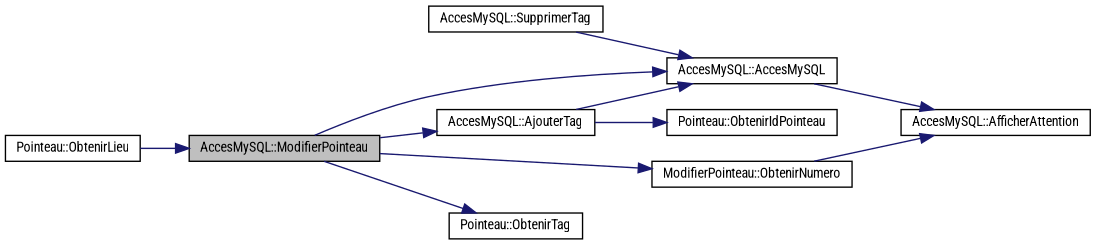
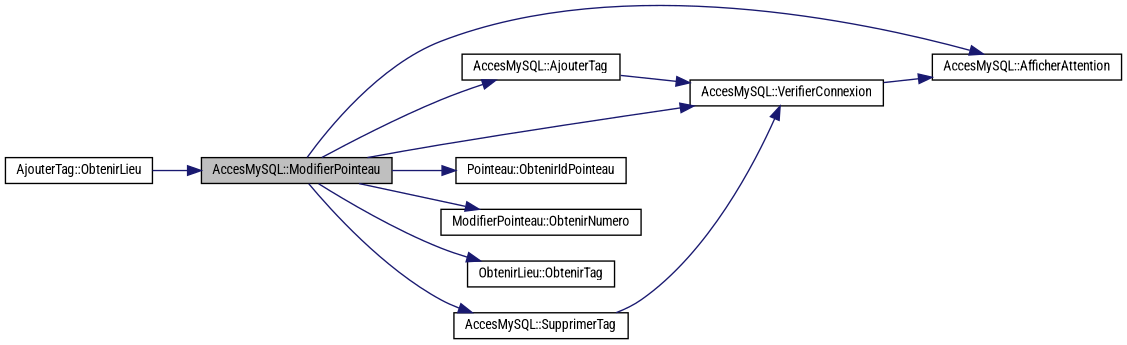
(752, 71) -> (787, 93)
(624, 122) -> (417, 171)
(73, 148) -> (79, 171)
(867, 150) -> (616, 7)
(516, 226) -> (541, 274)
none -> (377, 254)
